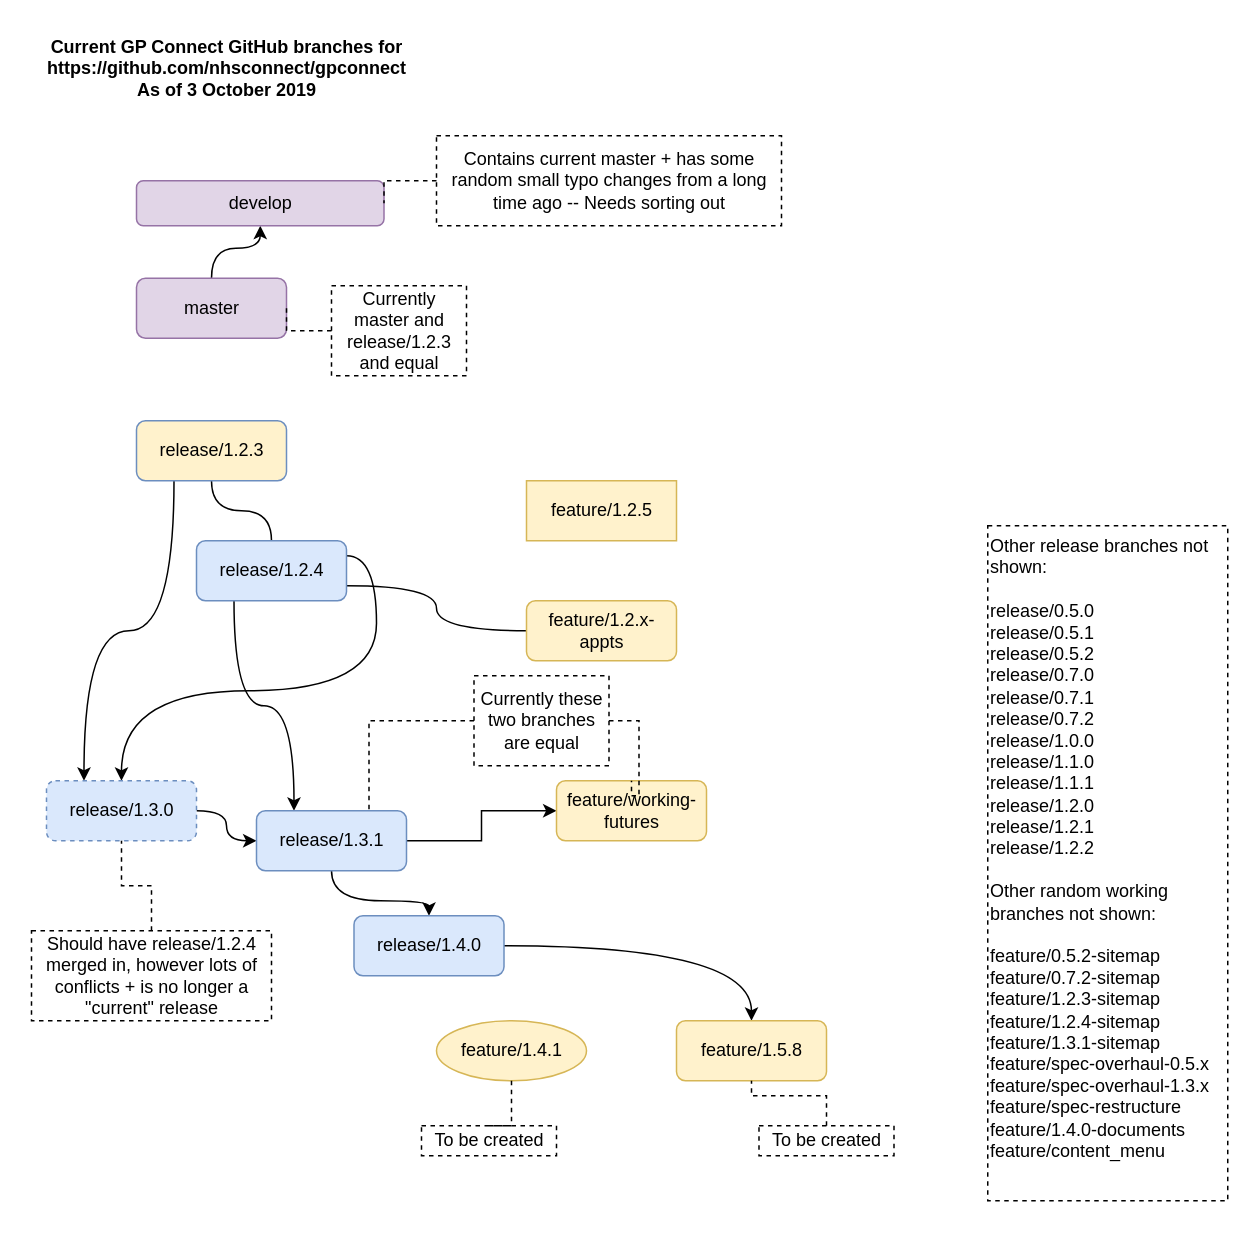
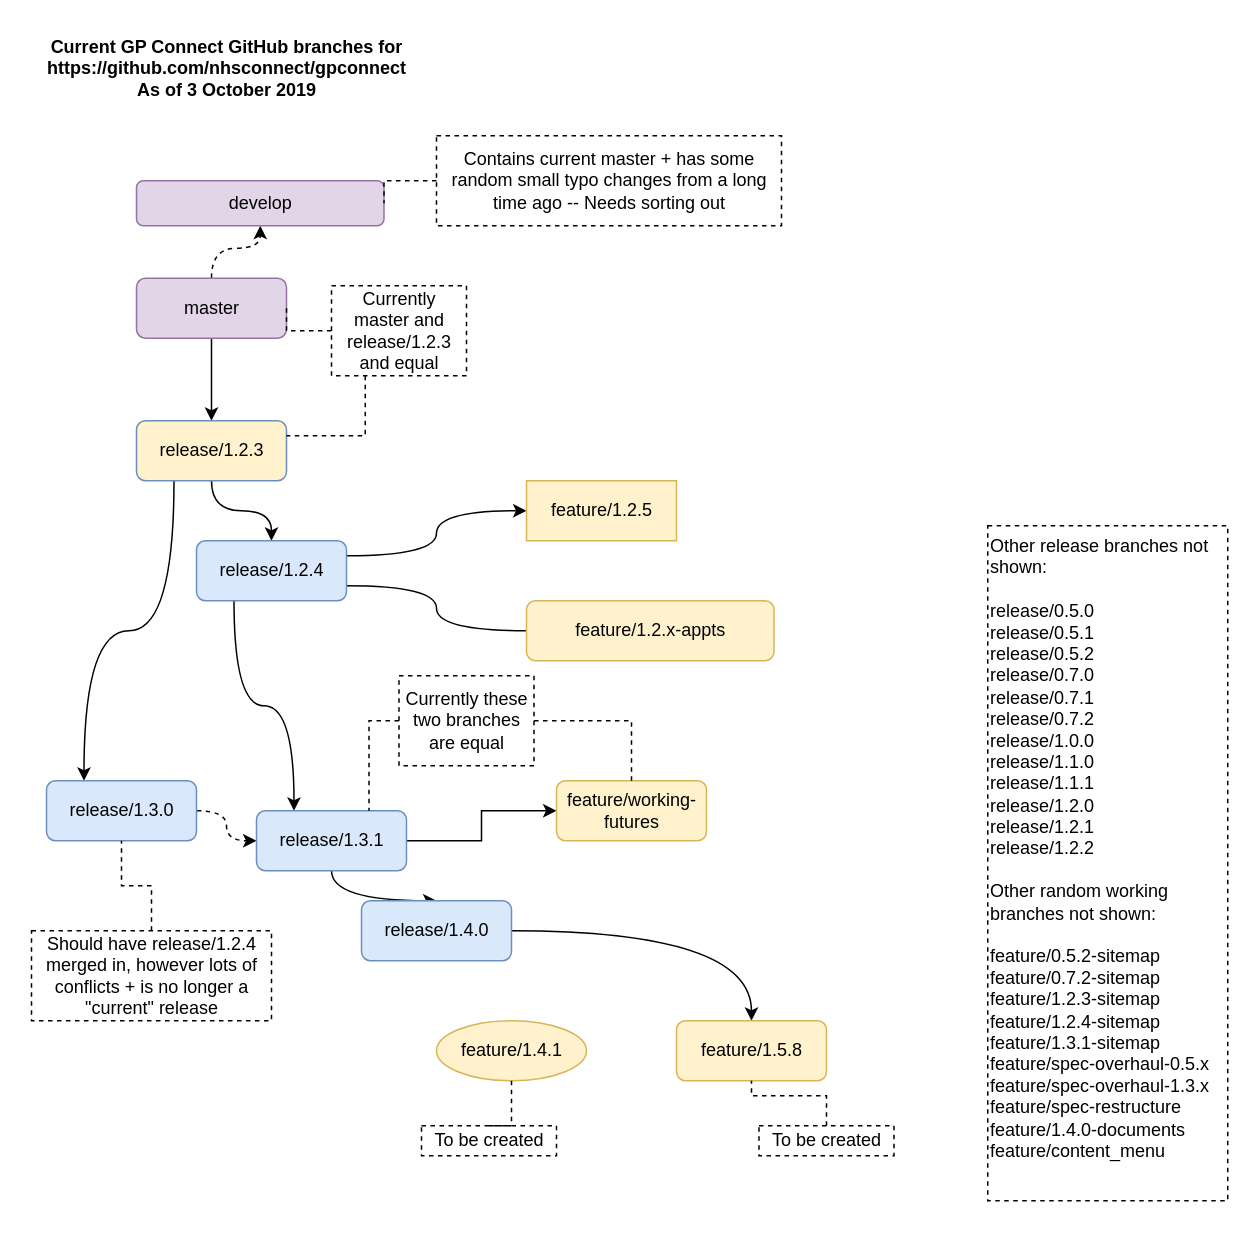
(230, 249) -> (230, 249)
none -> (212, 374)
none -> (356, 436)
(267, 522) -> (266, 517)
(602, 631) -> (650, 631)
(283, 689) -> (436, 536)
(542, 721) -> (467, 721)
(122, 811) -> (122, 811)
(224, 818) -> (224, 818)
(429, 946) -> (437, 931)
